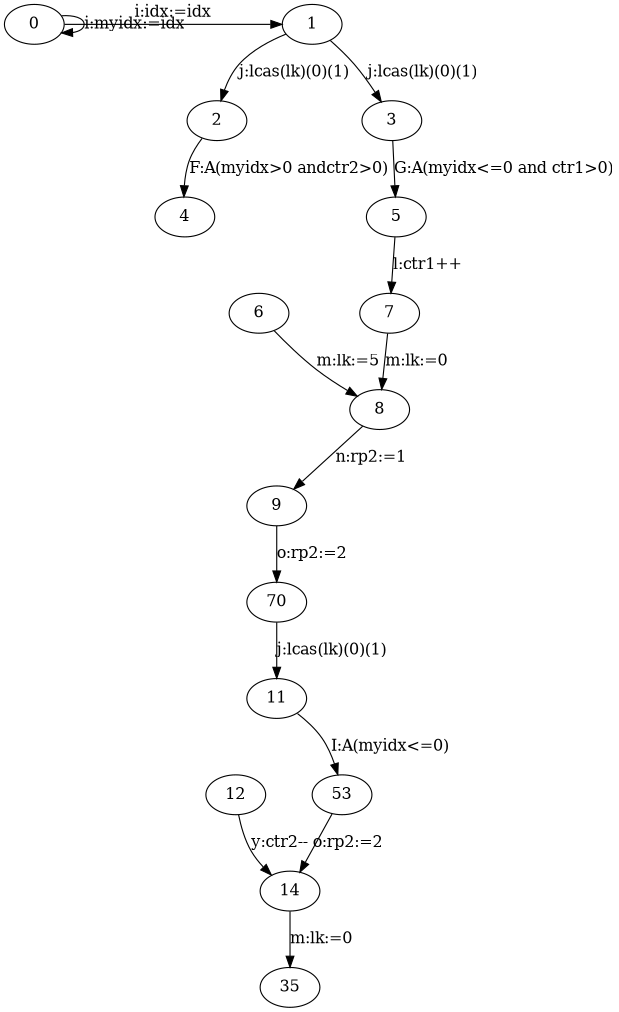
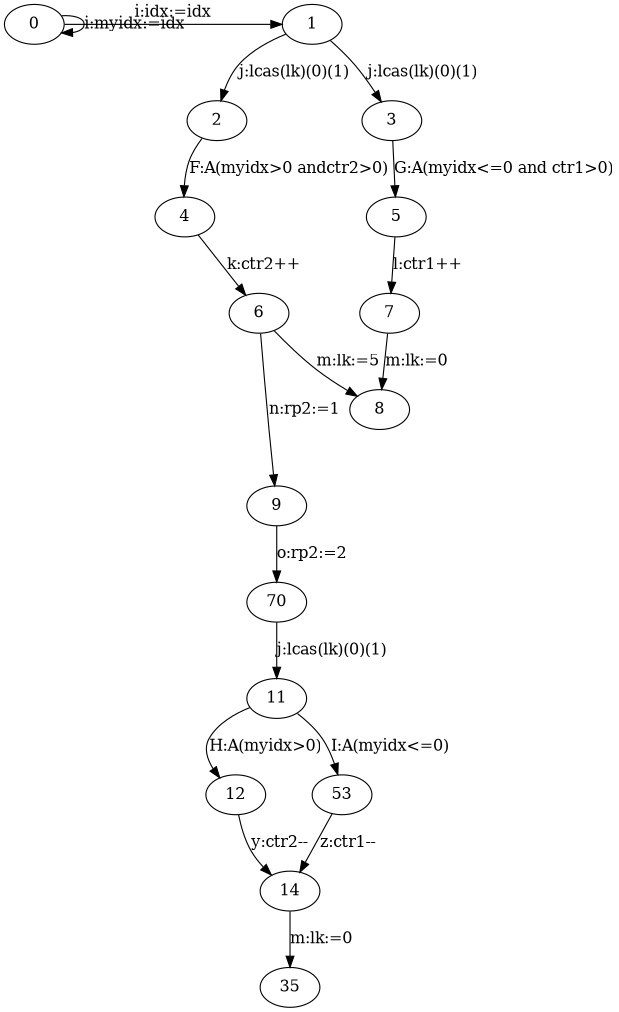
none -> (218, 260)
(333, 454) -> (267, 404)
none -> (215, 730)
(348, 843) -> (348, 843)
